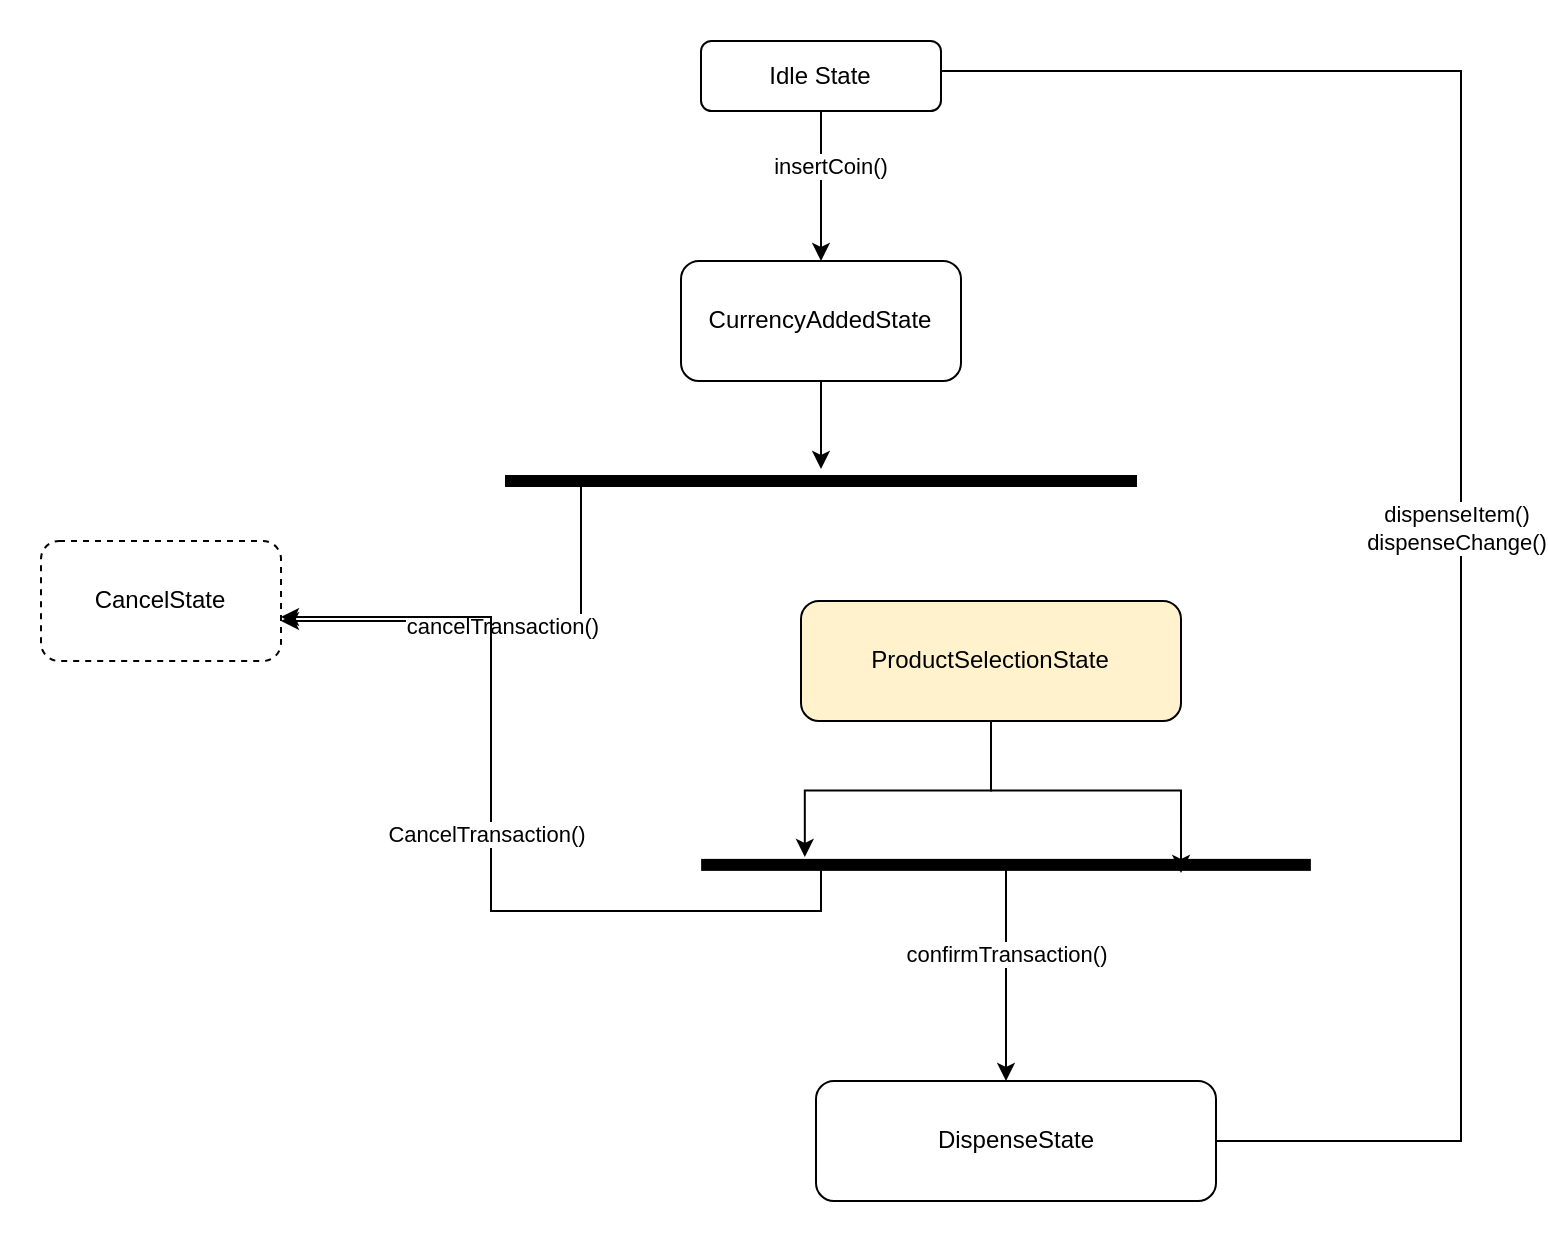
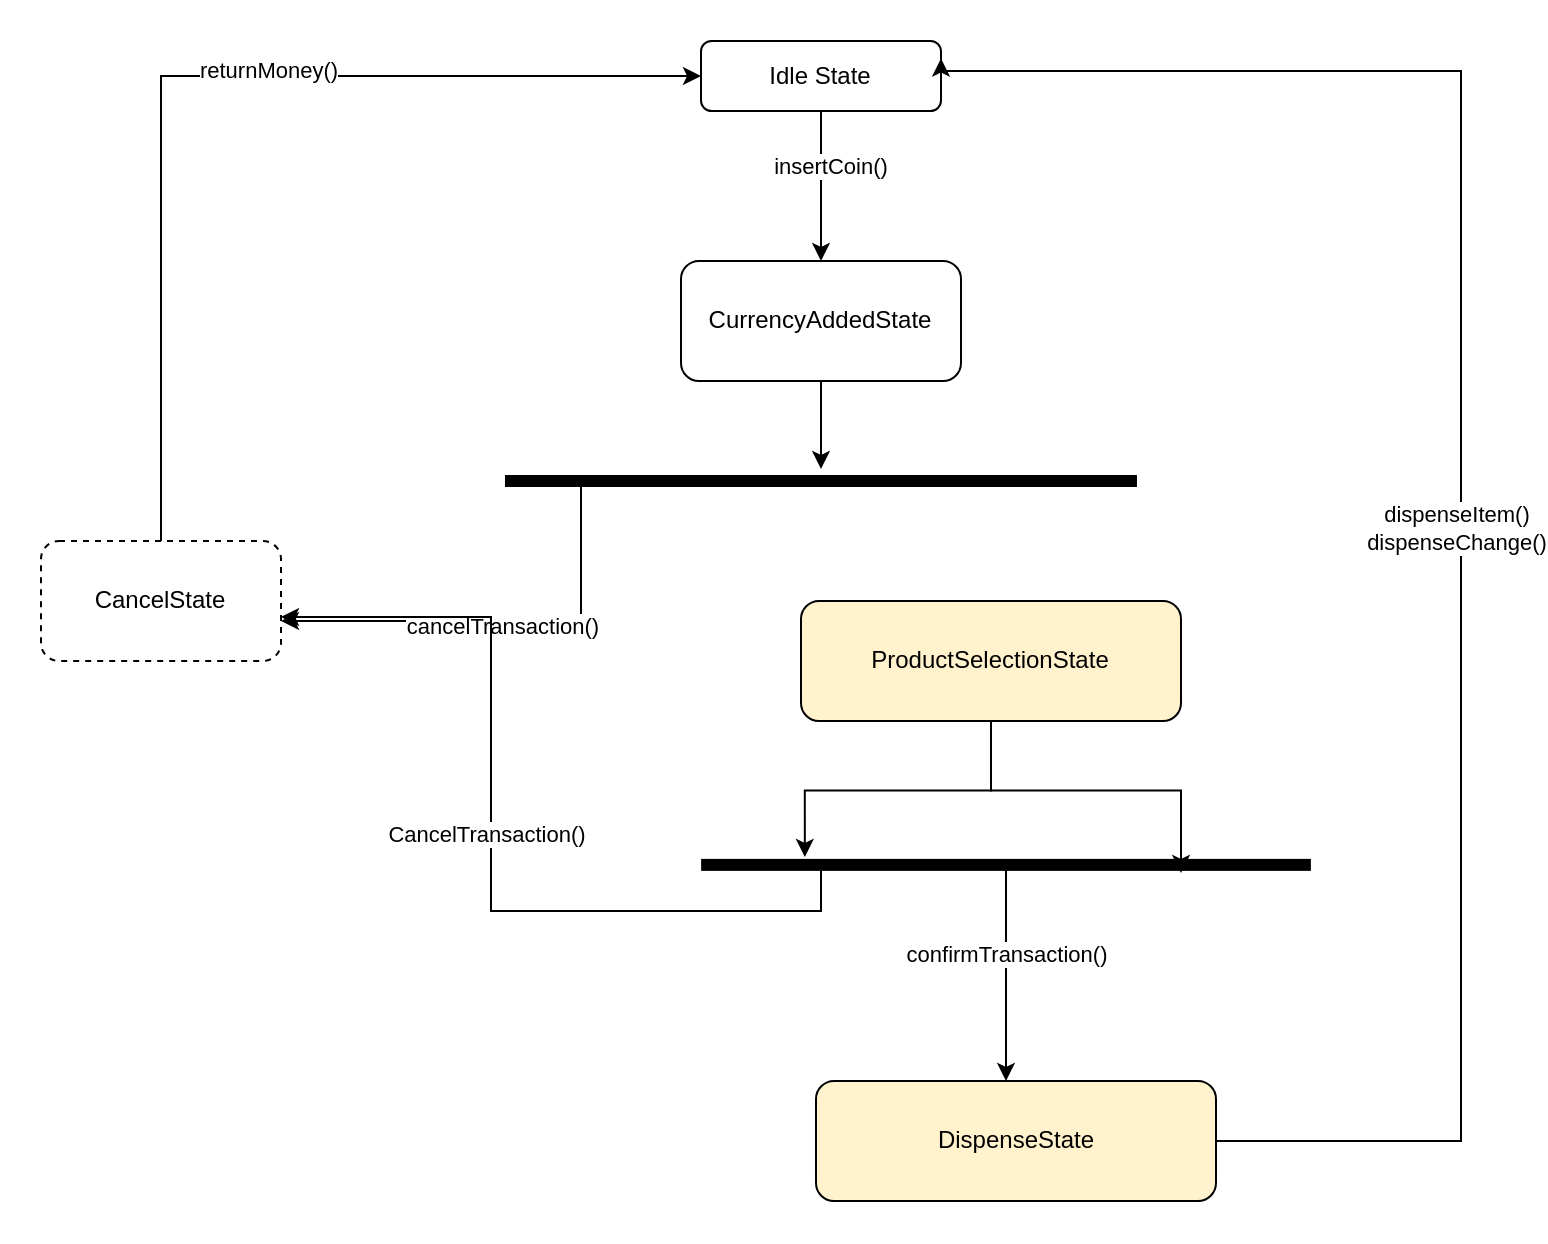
(941, 70) -> (945, 71)
none -> (192, 76)
(1016, 1141) -> (1016, 1141)
